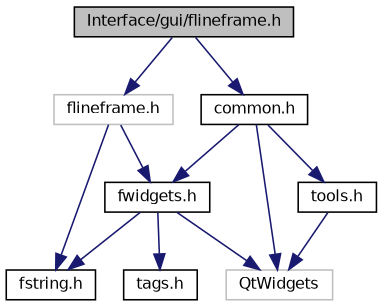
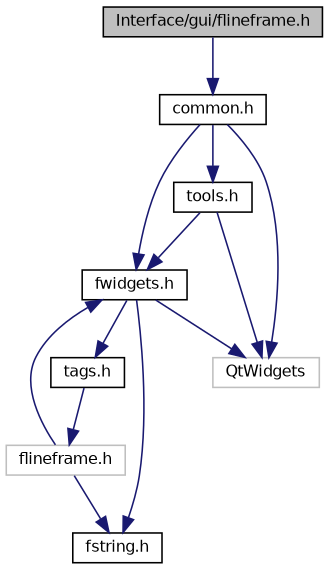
(154, 60) -> (79, 409)
none -> (179, 235)
